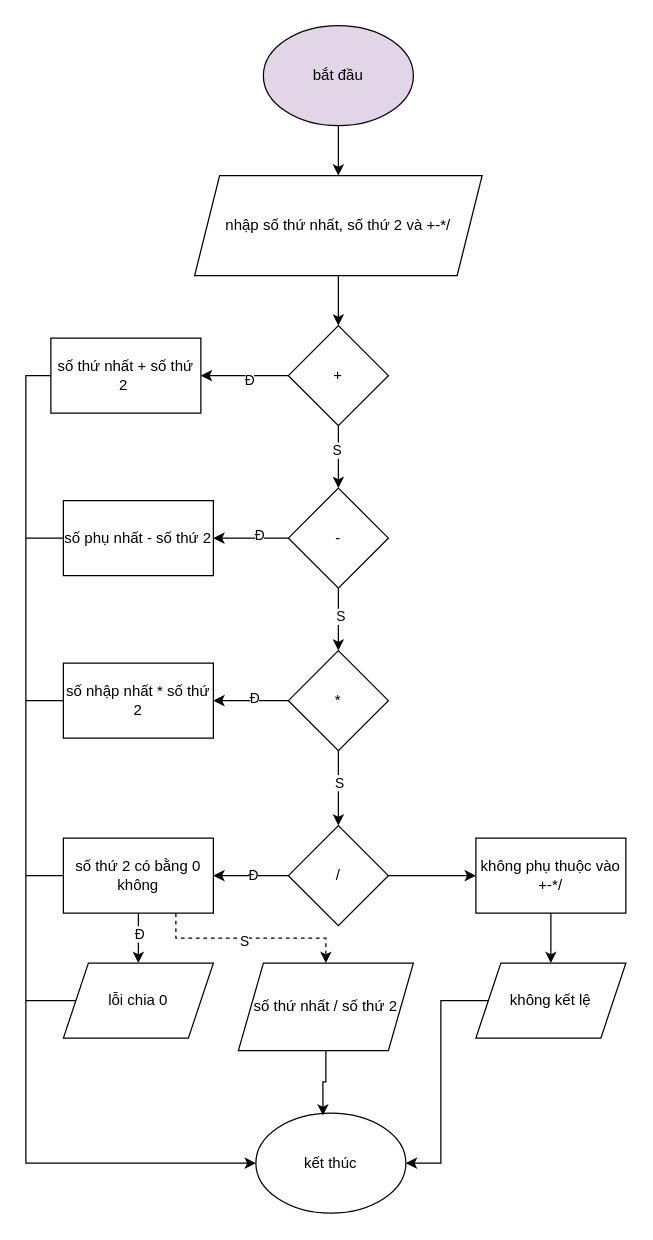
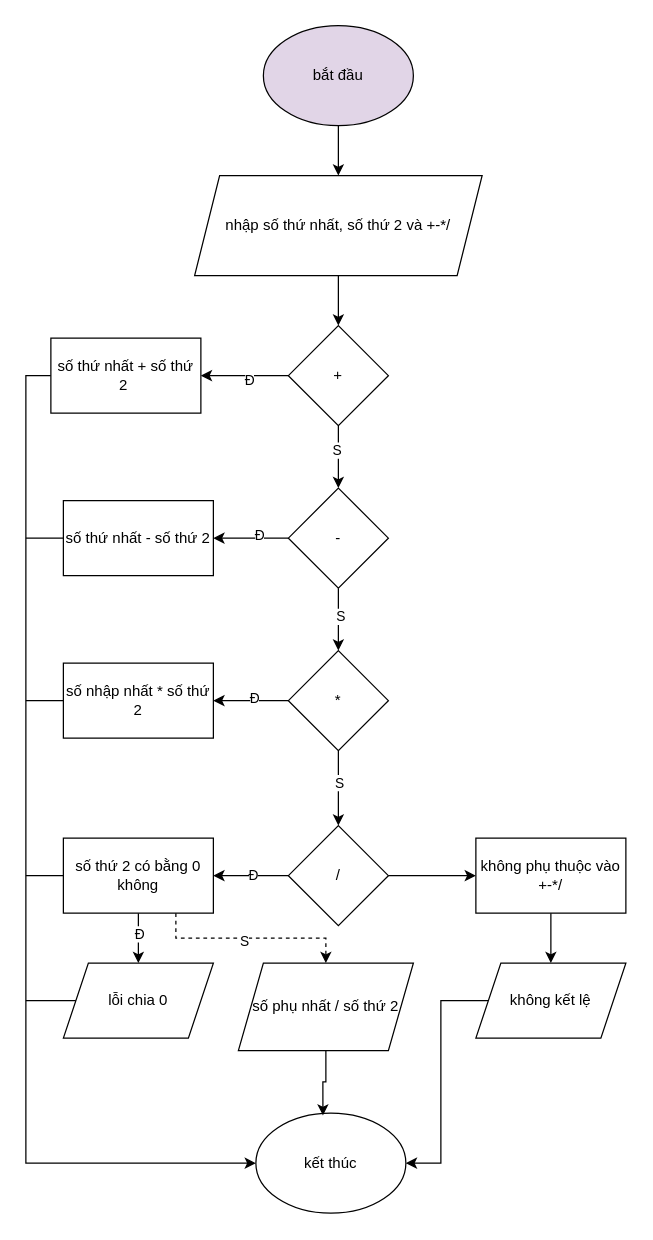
(138, 538) -> (138, 538)
(326, 1007) -> (326, 1007)
